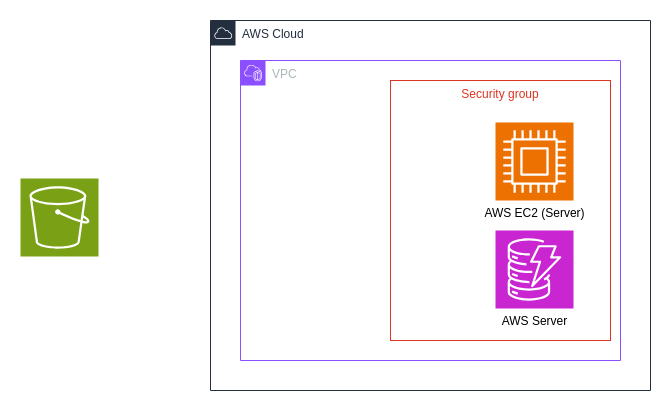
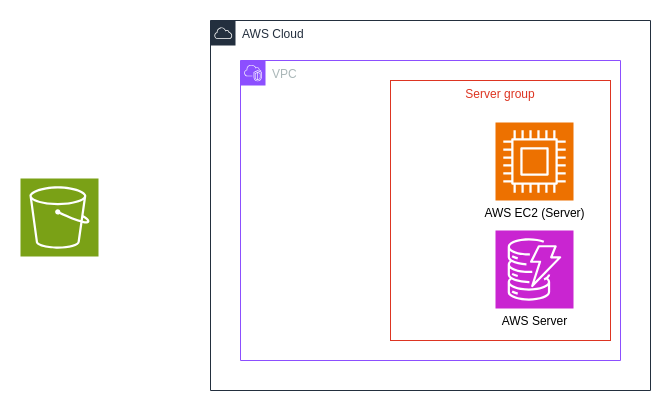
(501, 95) -> (501, 95)
